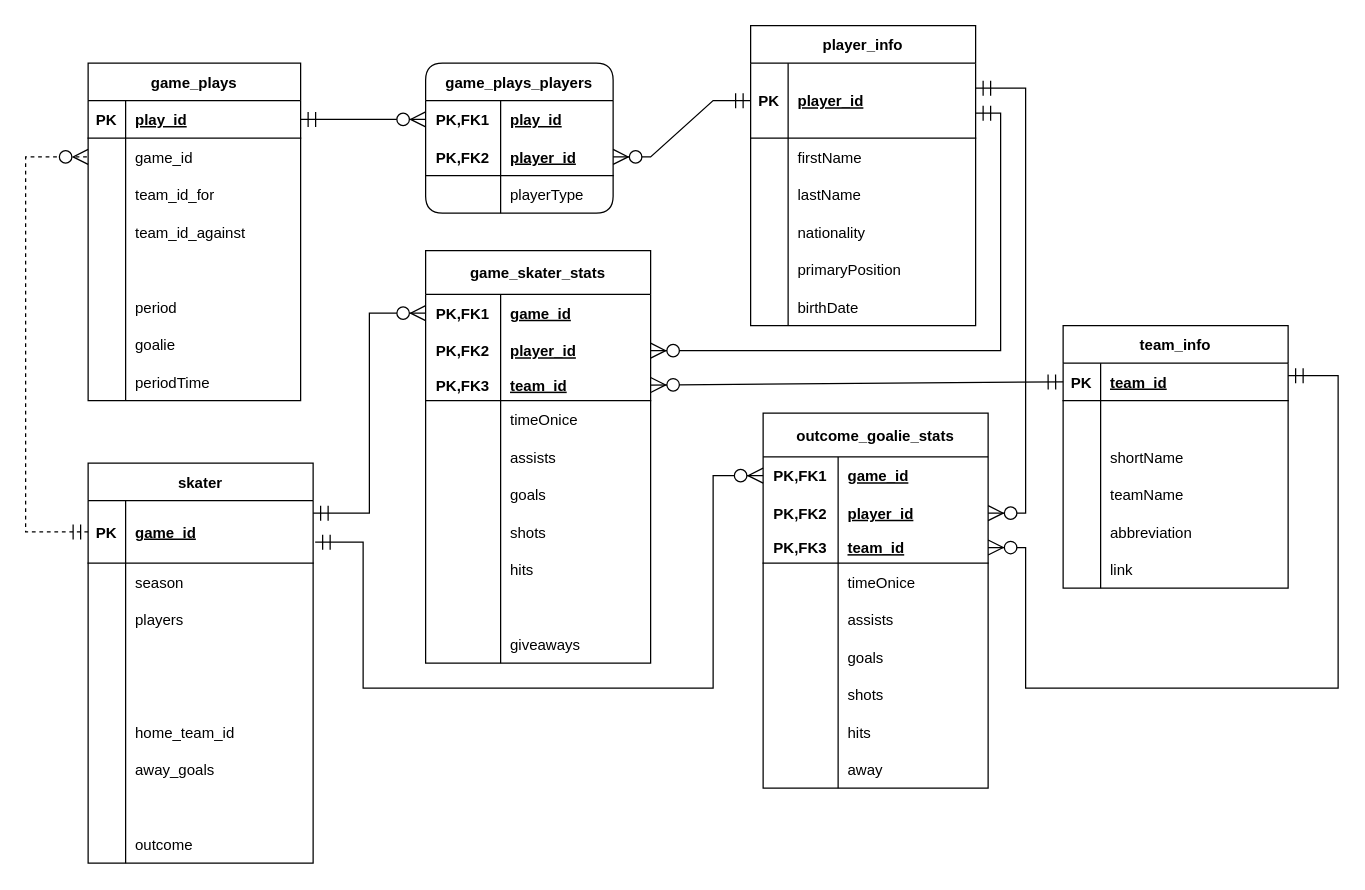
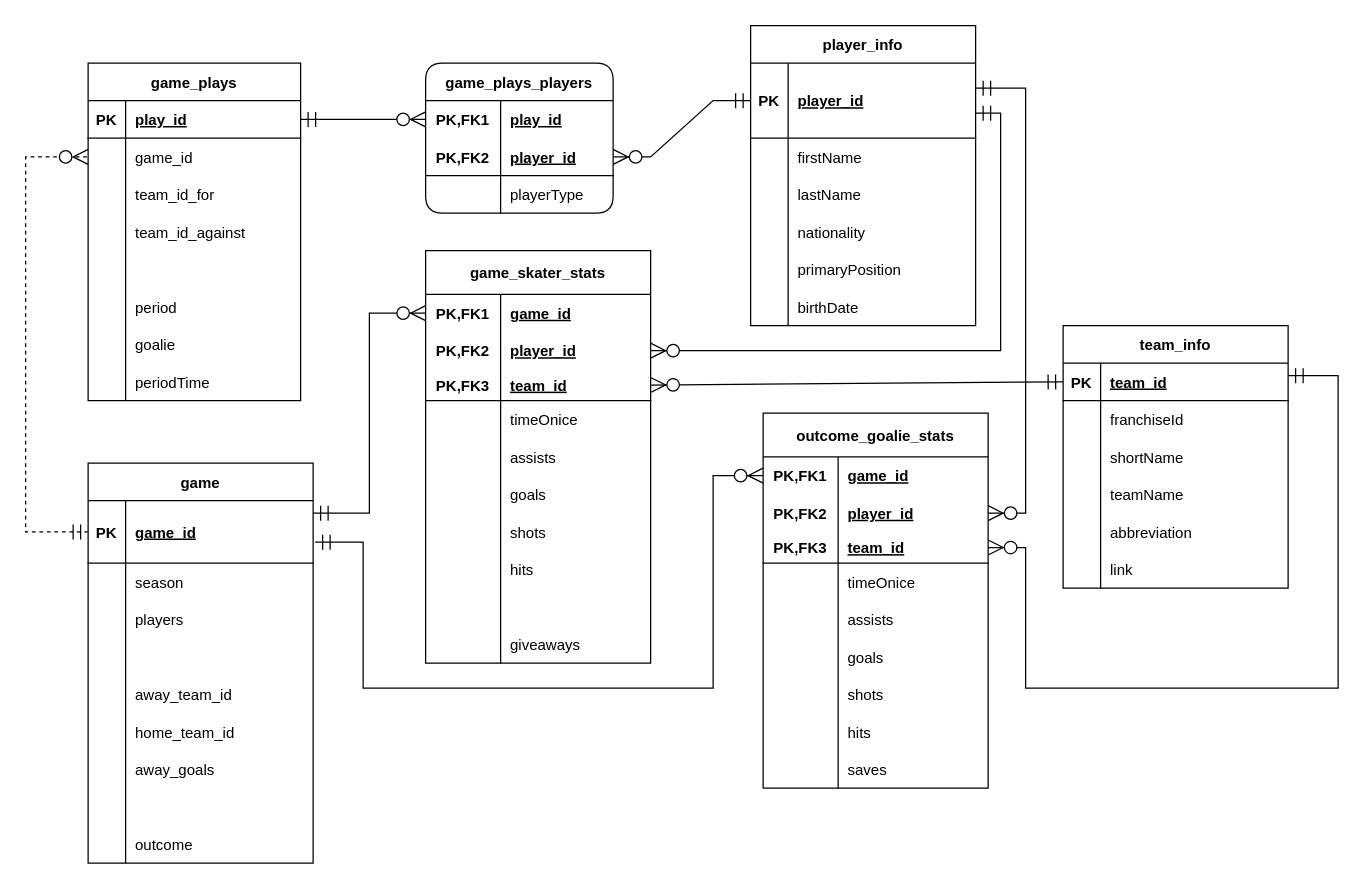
none -> (1194, 419)
(200, 483) -> (200, 483)
none -> (219, 694)
(864, 770) -> (869, 770)
